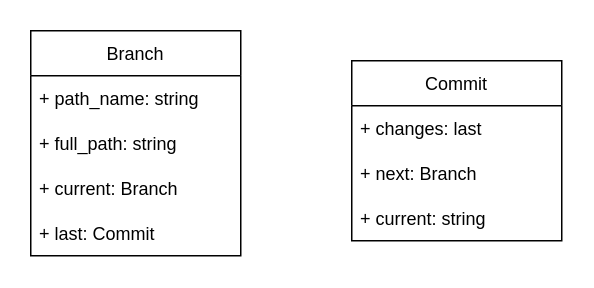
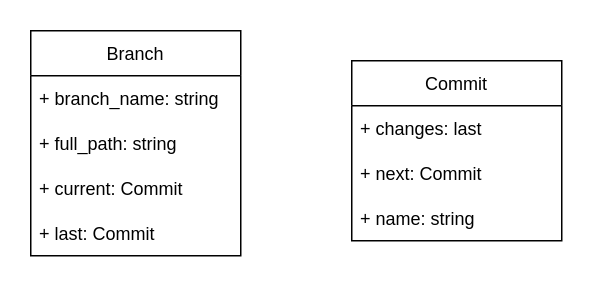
(125, 99) -> (135, 99)
(424, 174) -> (421, 174)
(118, 189) -> (115, 189)
(436, 219) -> (421, 219)
